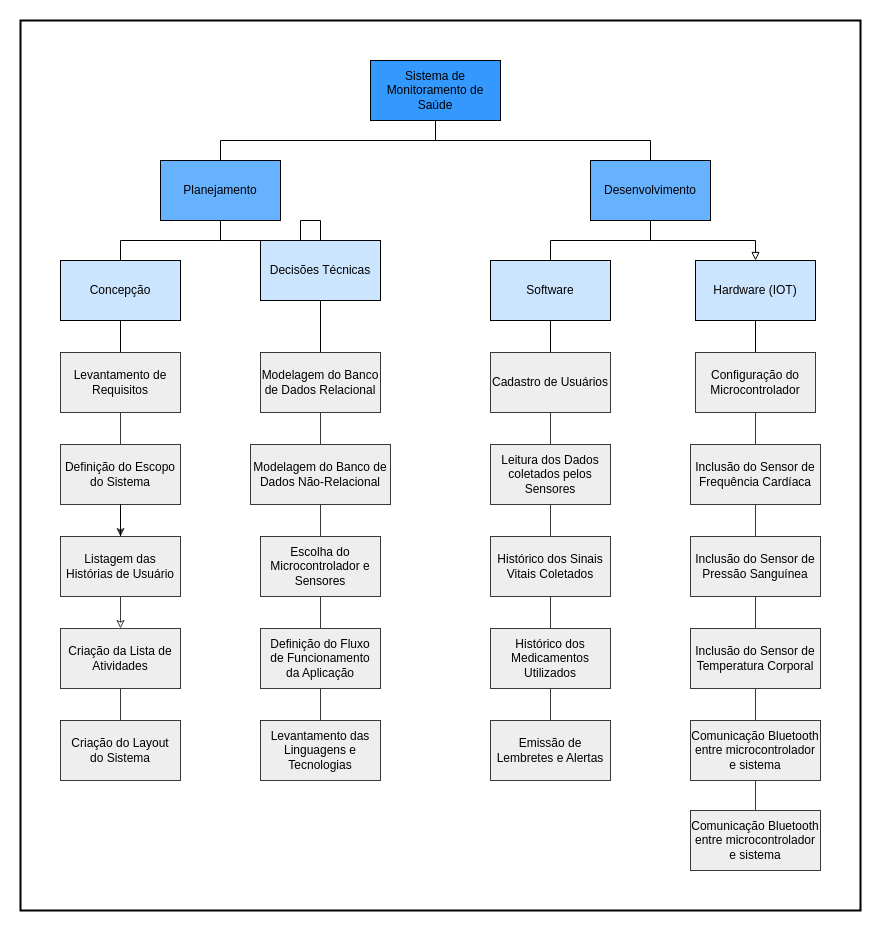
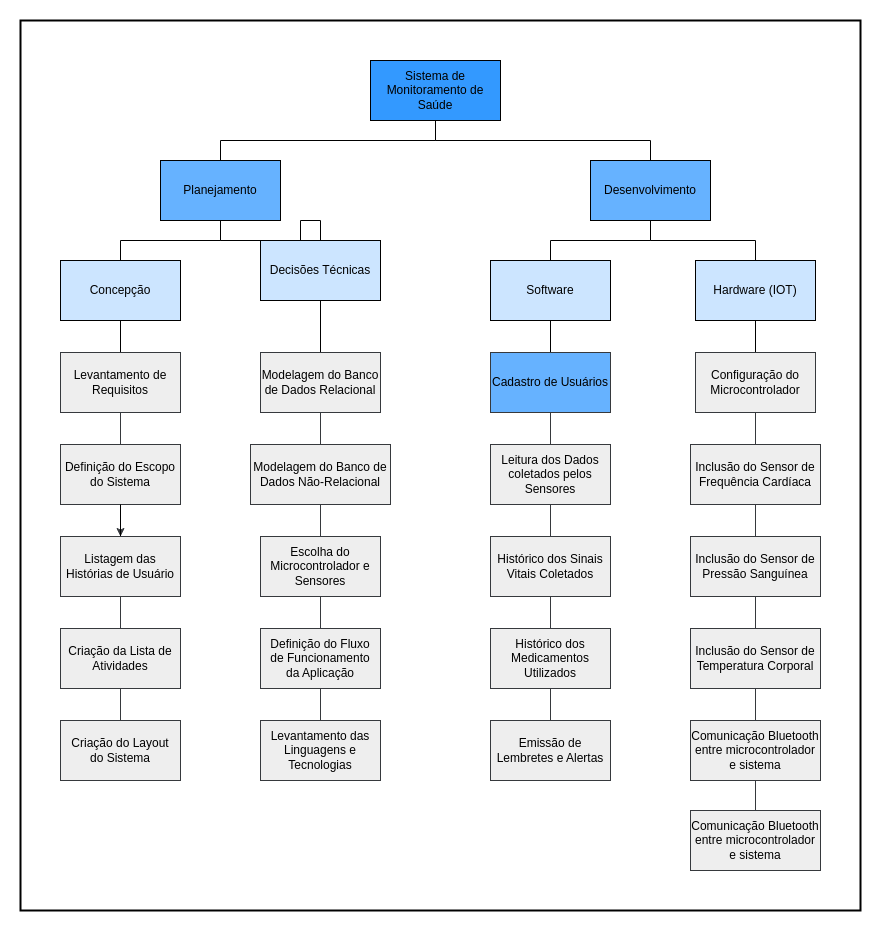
(756, 251) -> (756, 254)
(551, 383) -> (551, 383)
(121, 620) -> (121, 623)
